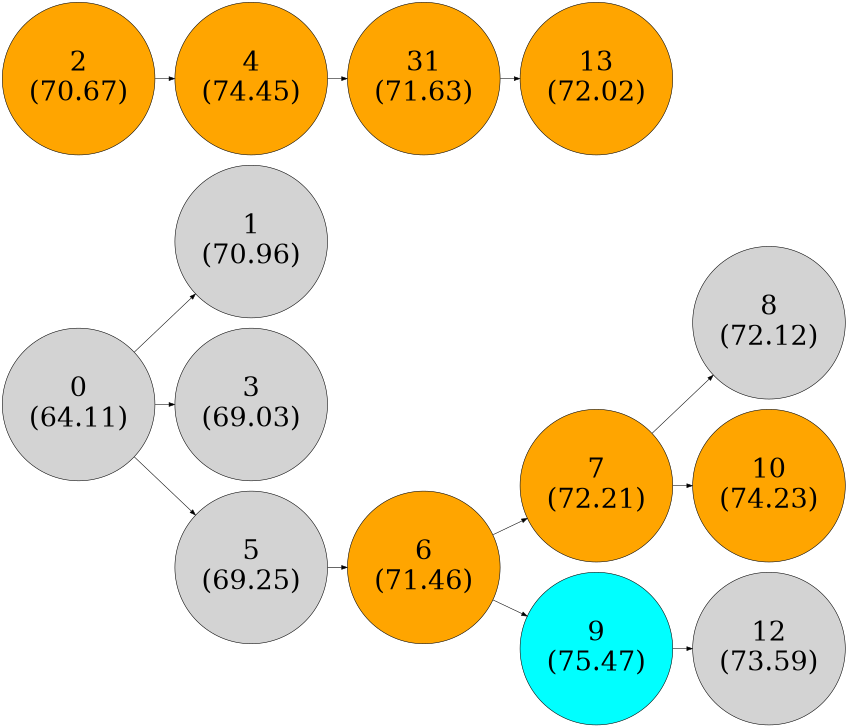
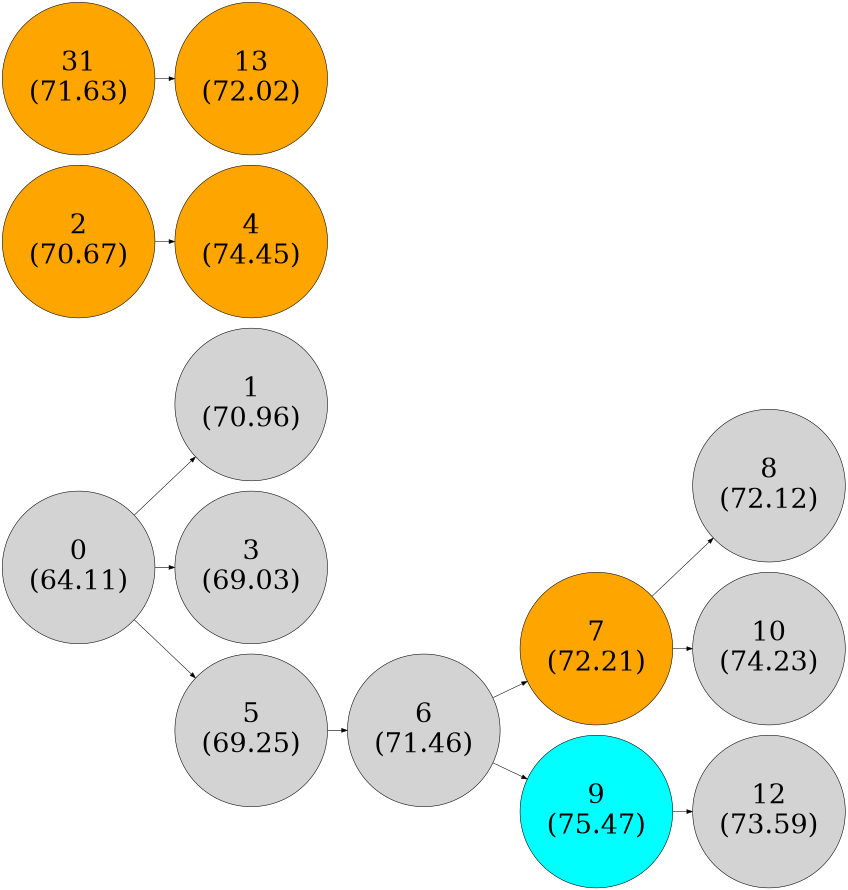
(335, 79) -> none
(769, 486) -> (769, 649)
(424, 567) -> (424, 730)
